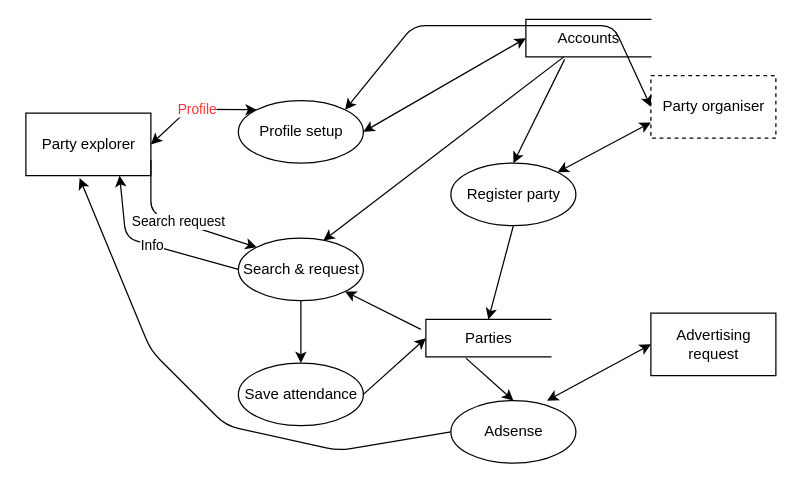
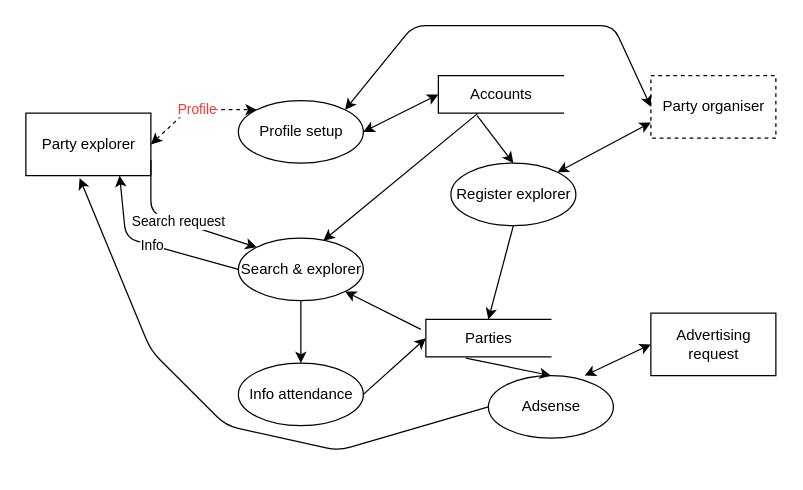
(588, 38) -> (501, 94)
(230, 110) -> (230, 110)
(514, 194) -> (514, 194)
(301, 269) -> (301, 269)
(301, 394) -> (301, 394)
(513, 432) -> (551, 407)
